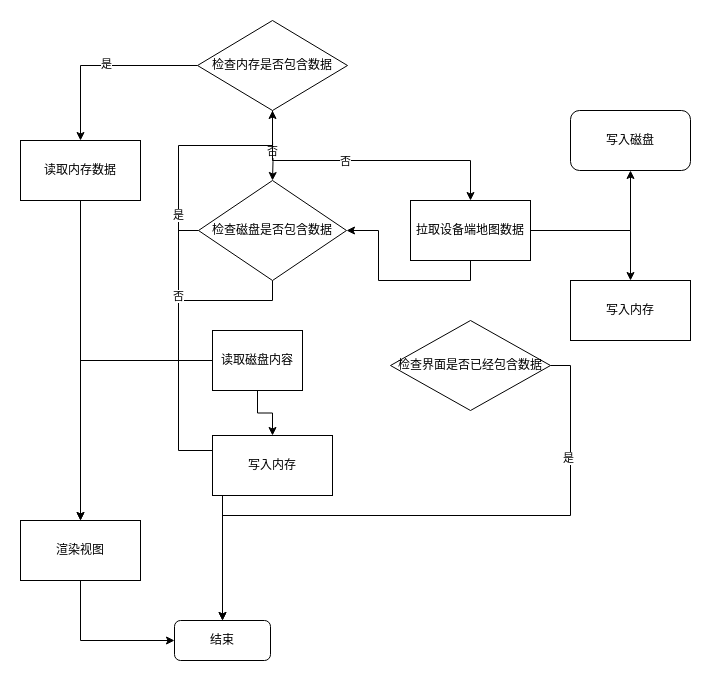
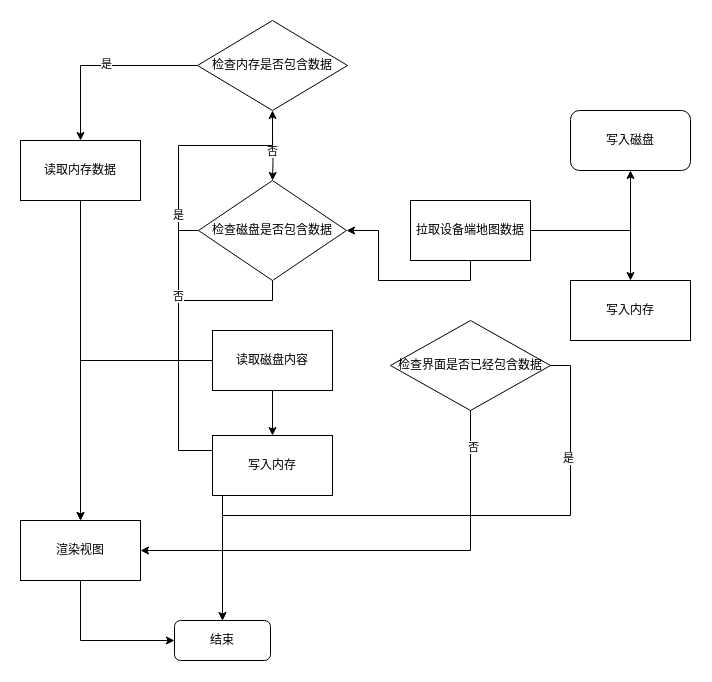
(390, 161) -> none
(258, 361) -> (273, 361)
(472, 516) -> (472, 516)
none -> (379, 551)
